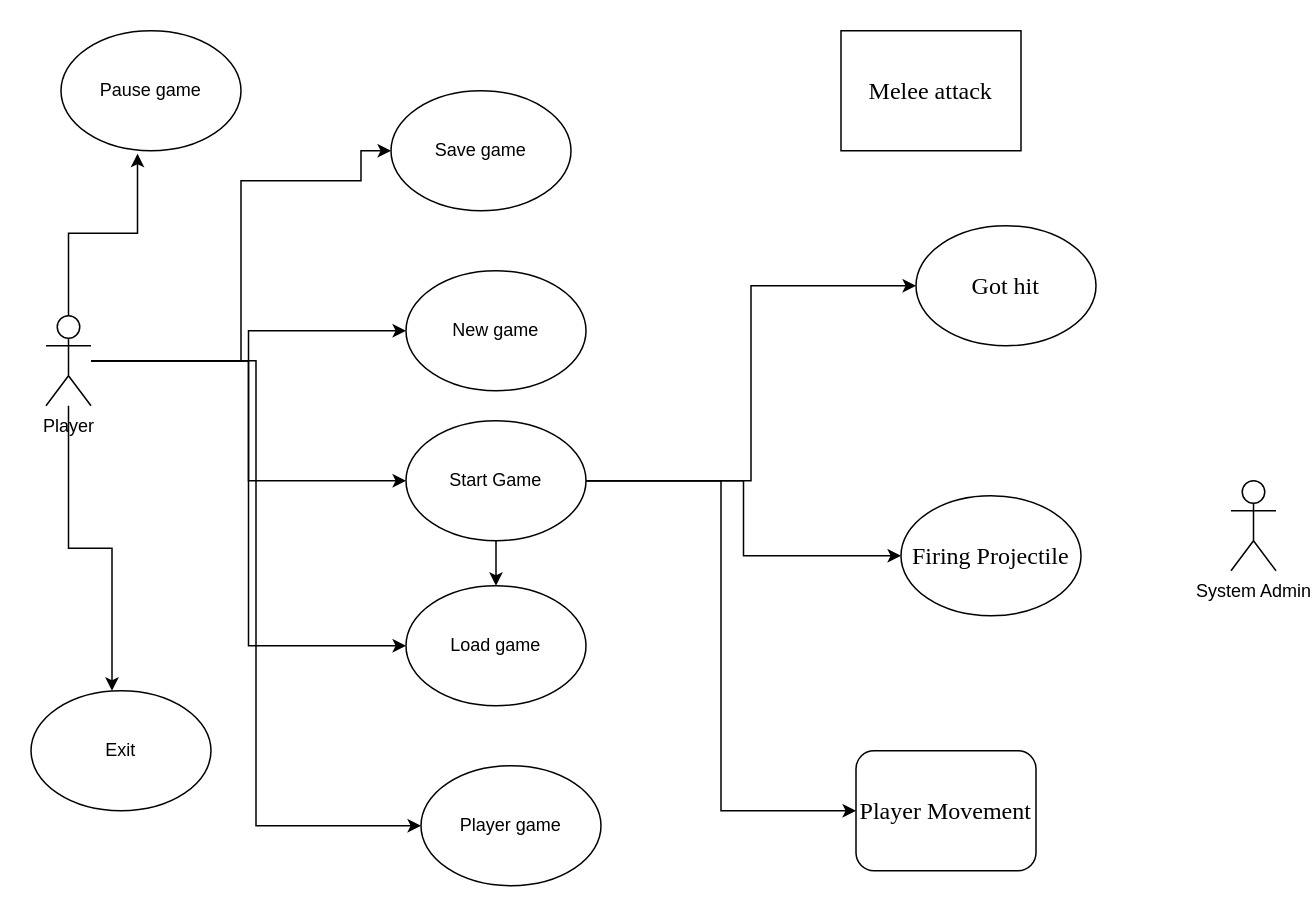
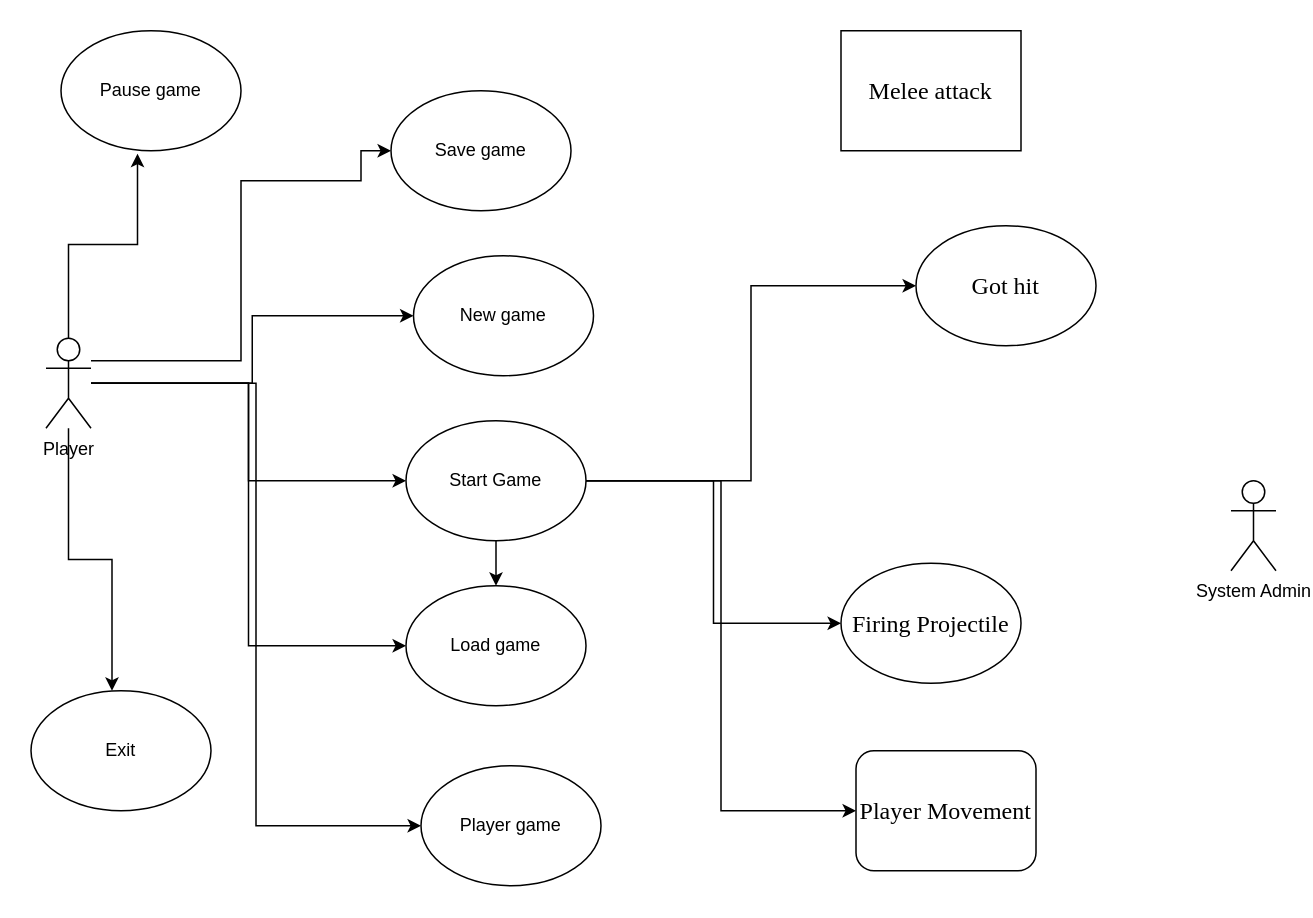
(496, 331) -> (503, 316)
(68, 361) -> (68, 383)
(991, 556) -> (931, 623)
